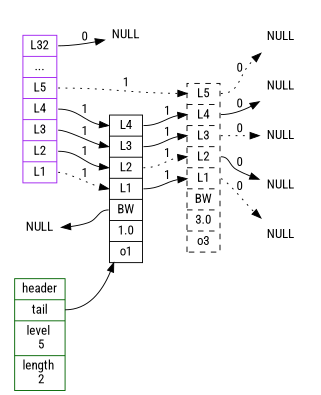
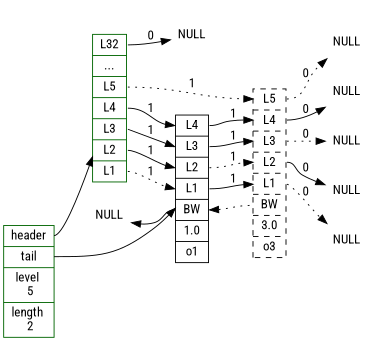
(40, 109) -> (110, 108)
none -> (75, 203)
none -> (236, 207)
